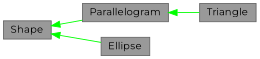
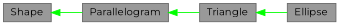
(81, 39) -> (276, 13)
